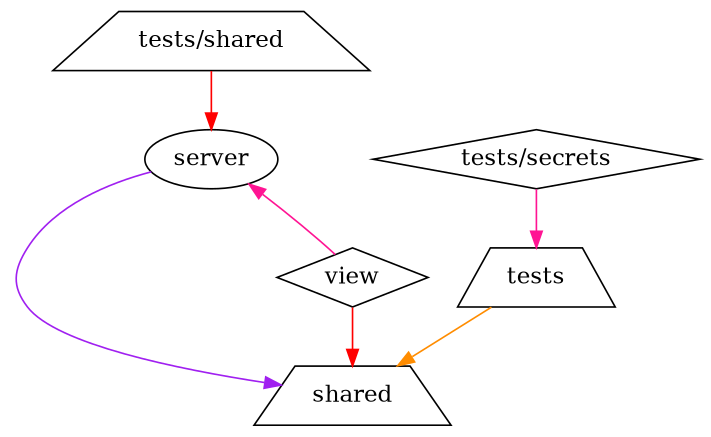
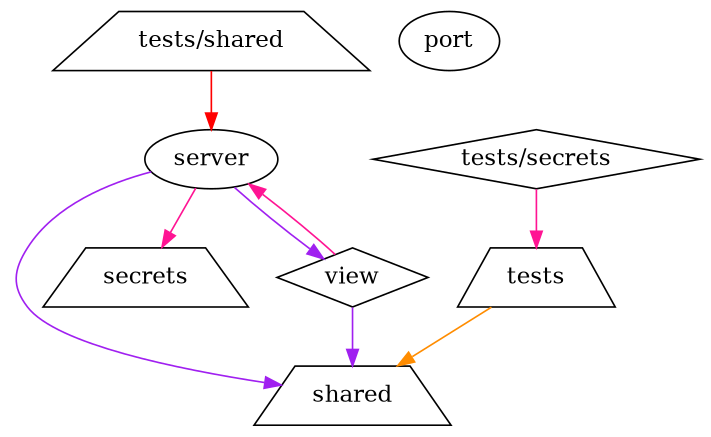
none -> (449, 41)
none -> (272, 219)
none -> (146, 277)
(353, 328) -> (353, 328)
